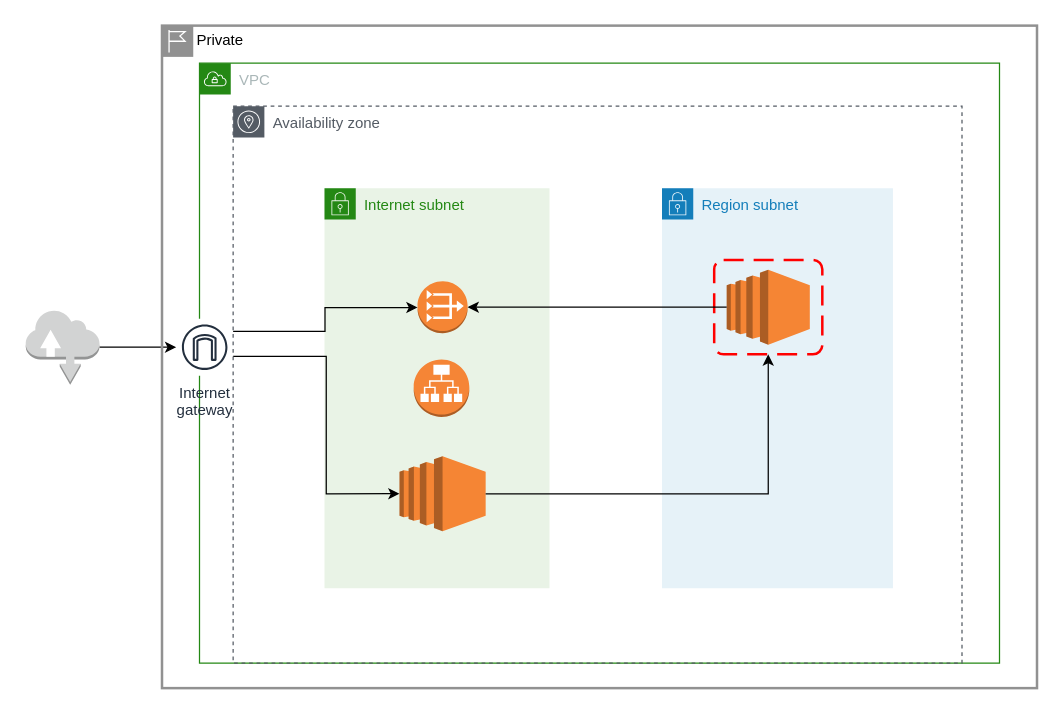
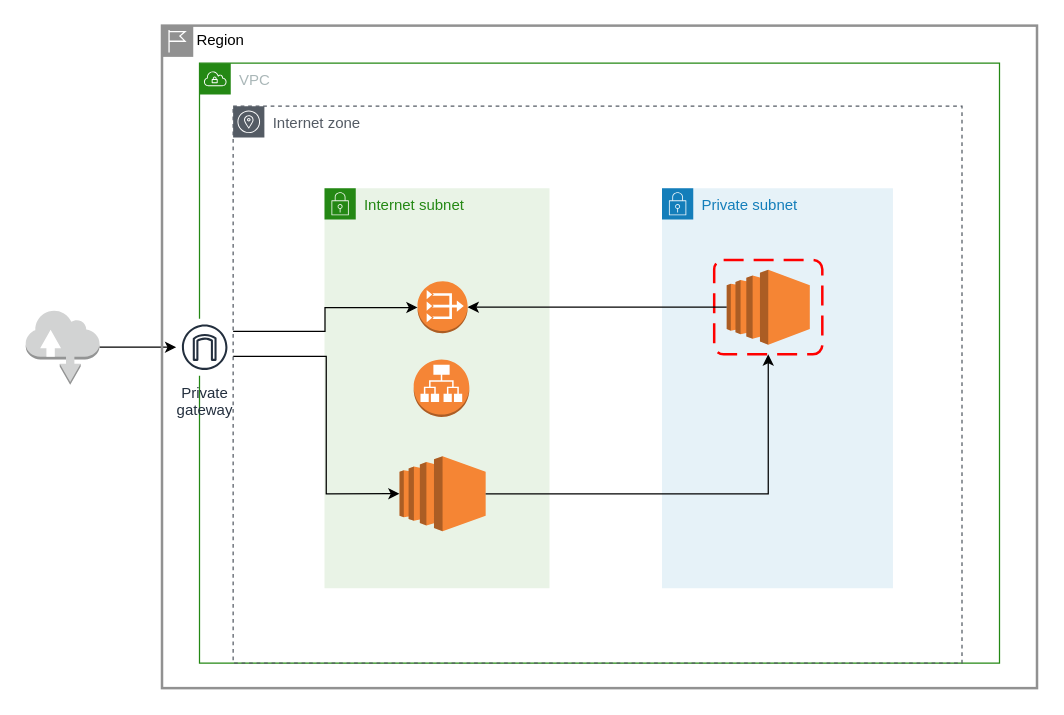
(224, 41) -> (220, 41)
(333, 123) -> (326, 123)
(753, 206) -> (757, 206)
(205, 402) -> (205, 402)
